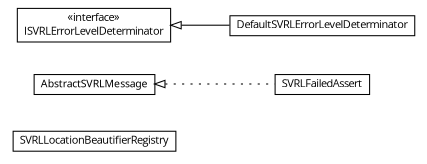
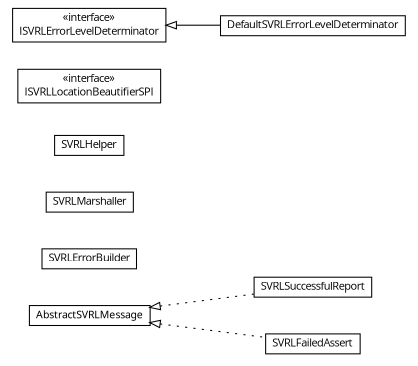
none -> (89, 86)
(94, 141) -> none
none -> (89, 145)
none -> (89, 202)
none -> (89, 258)
none -> (313, 287)
